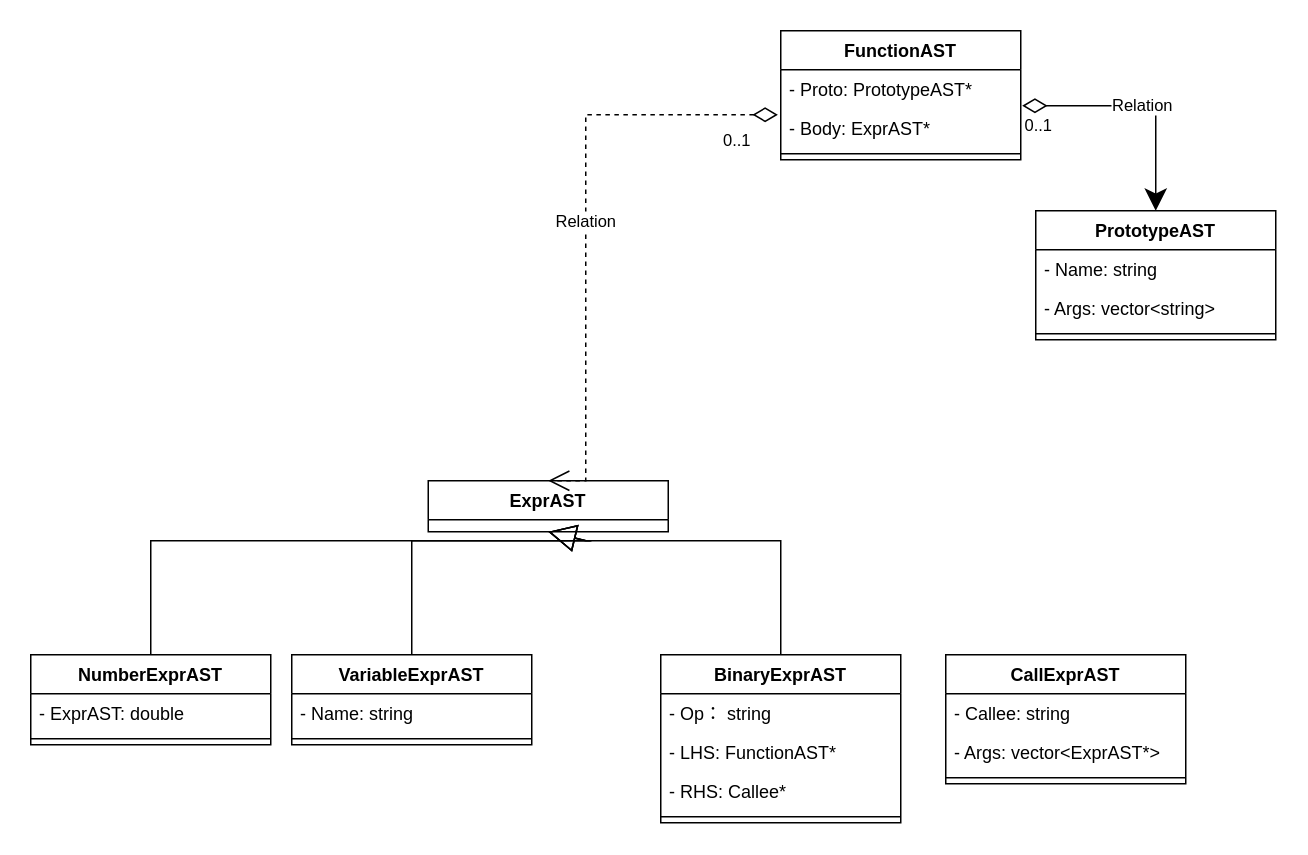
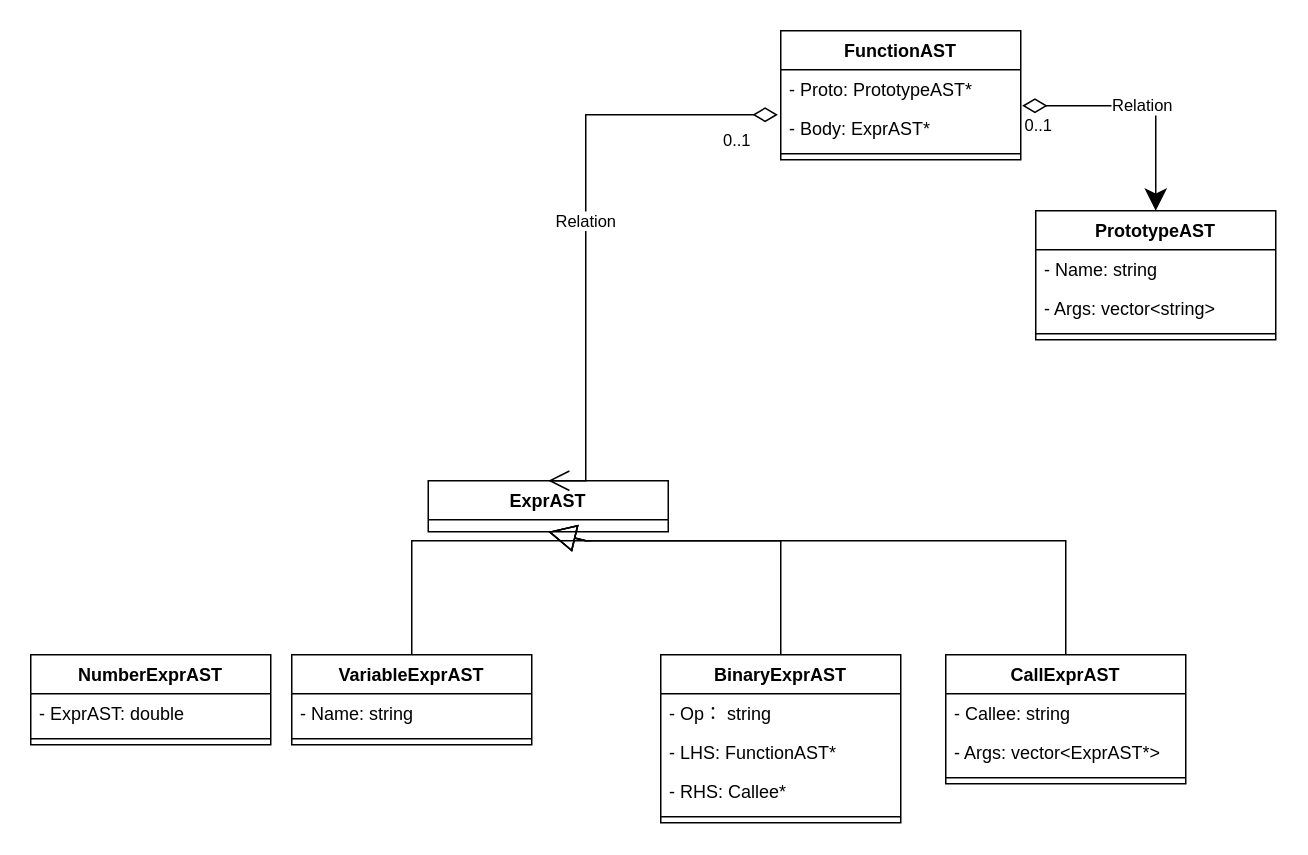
(622, 115) -> (622, 115)
(222, 541) -> none
none -> (981, 541)
